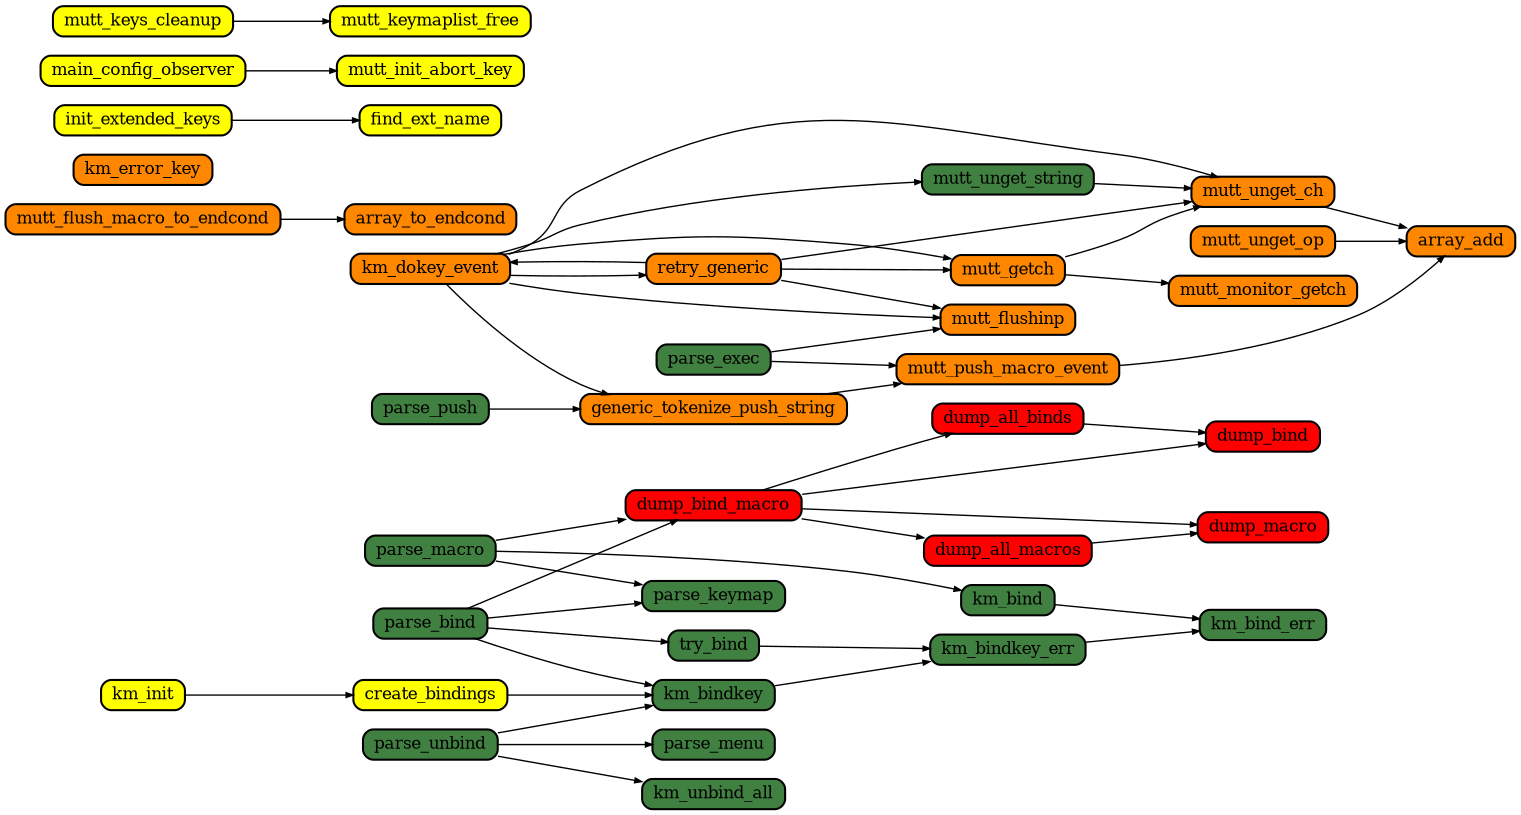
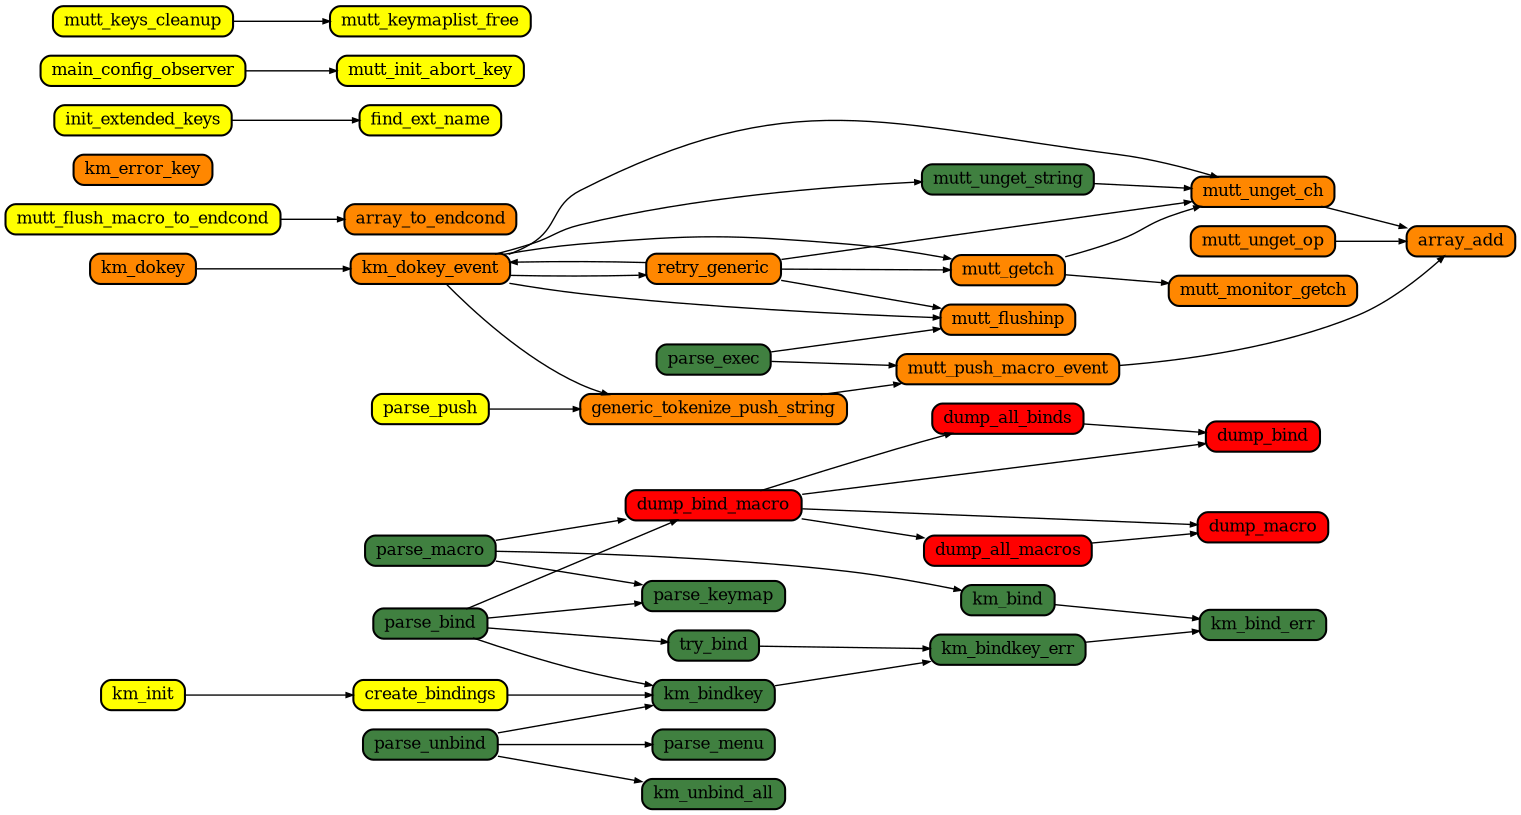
(143, 219) -> (143, 219)
none -> (143, 269)
(430, 409) -> (430, 409)
